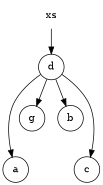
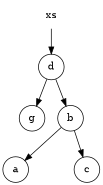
(12, 107) -> (46, 142)
(90, 107) -> (78, 140)
